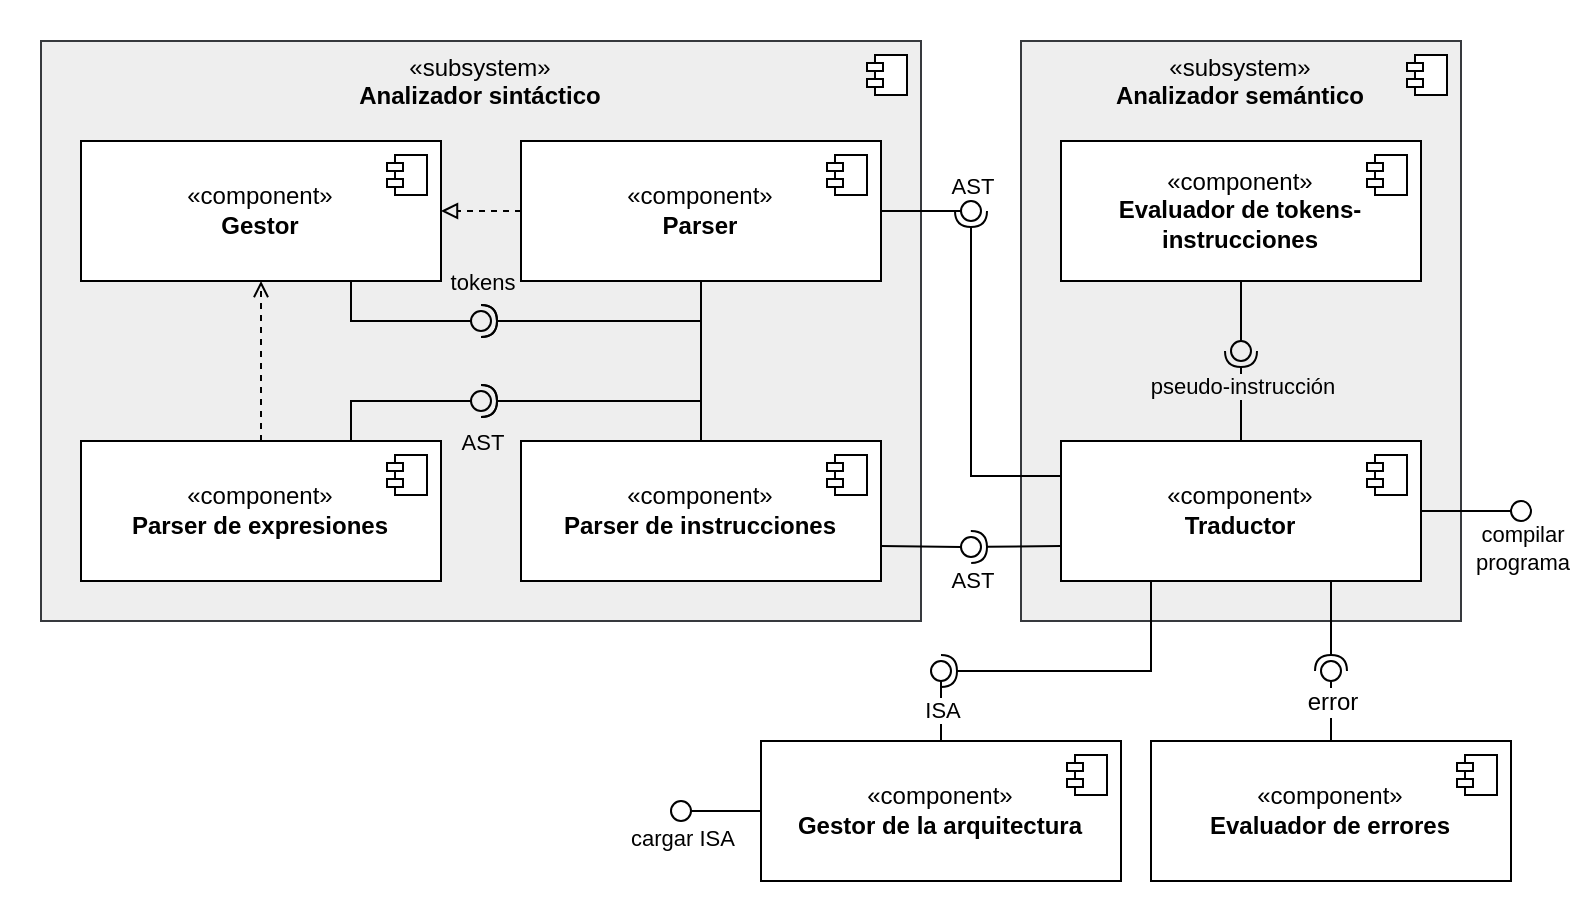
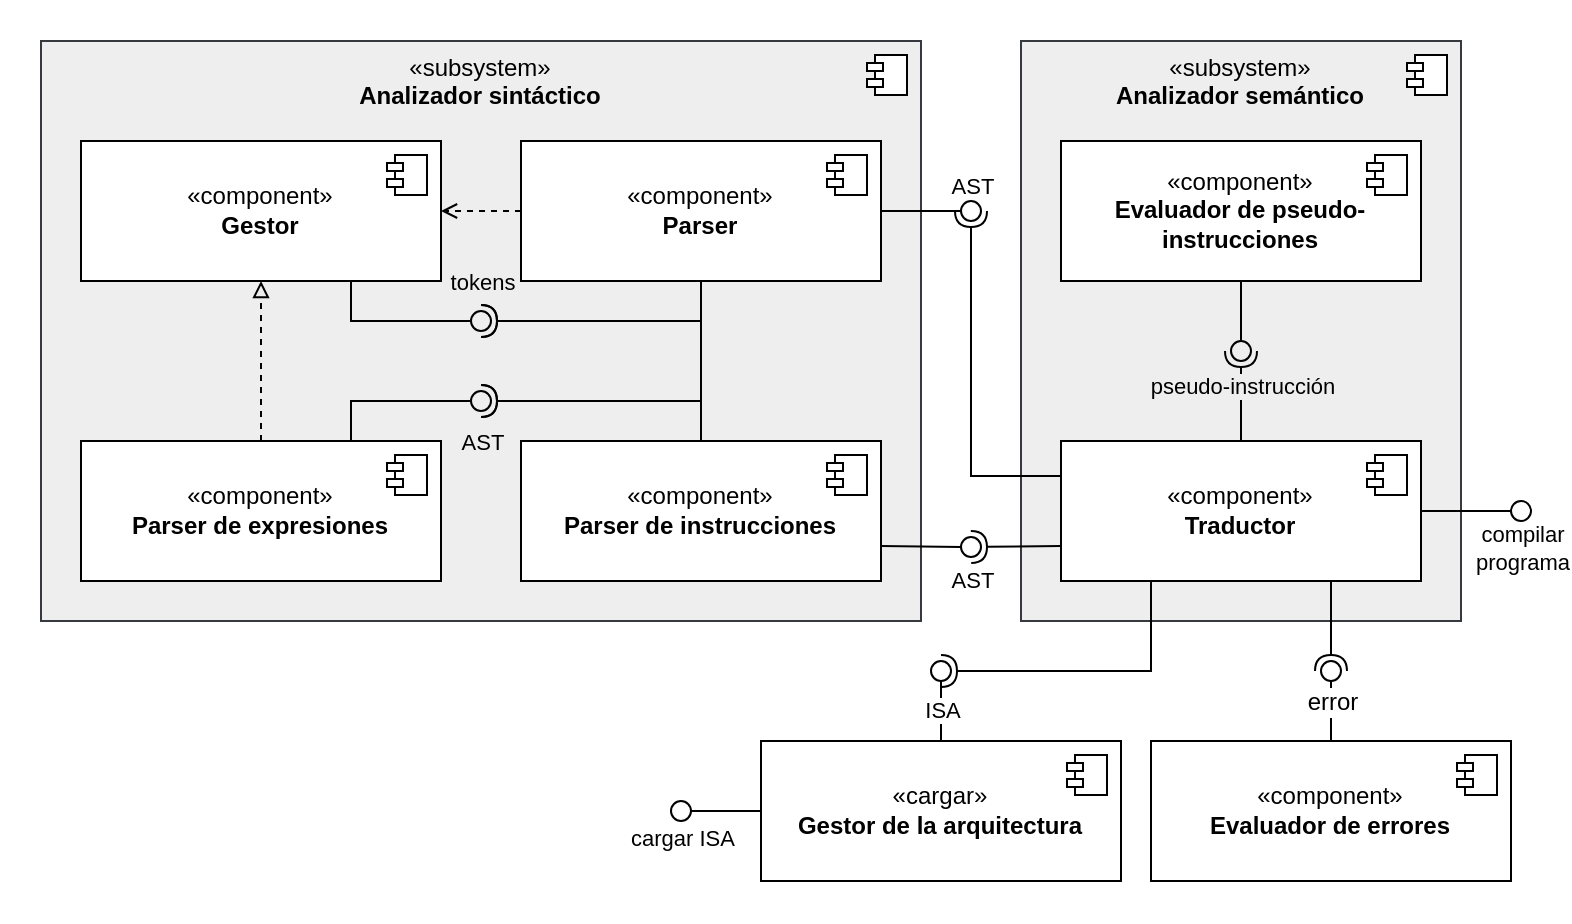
(458, 211) -> (453, 211)
(1241, 211) -> (1241, 211)
(261, 295) -> (261, 298)
(941, 811) -> (941, 811)
